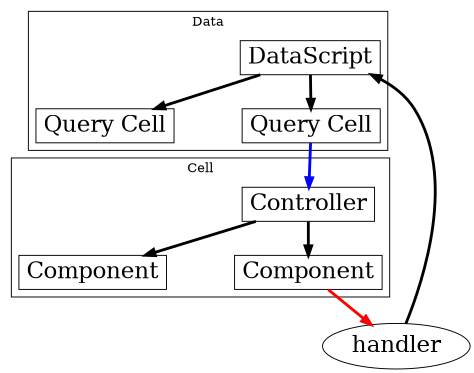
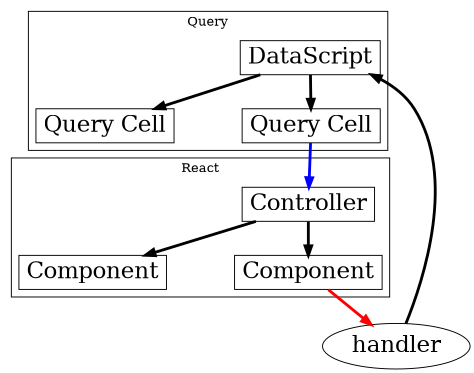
(208, 22) -> (208, 22)
(201, 169) -> (201, 169)
